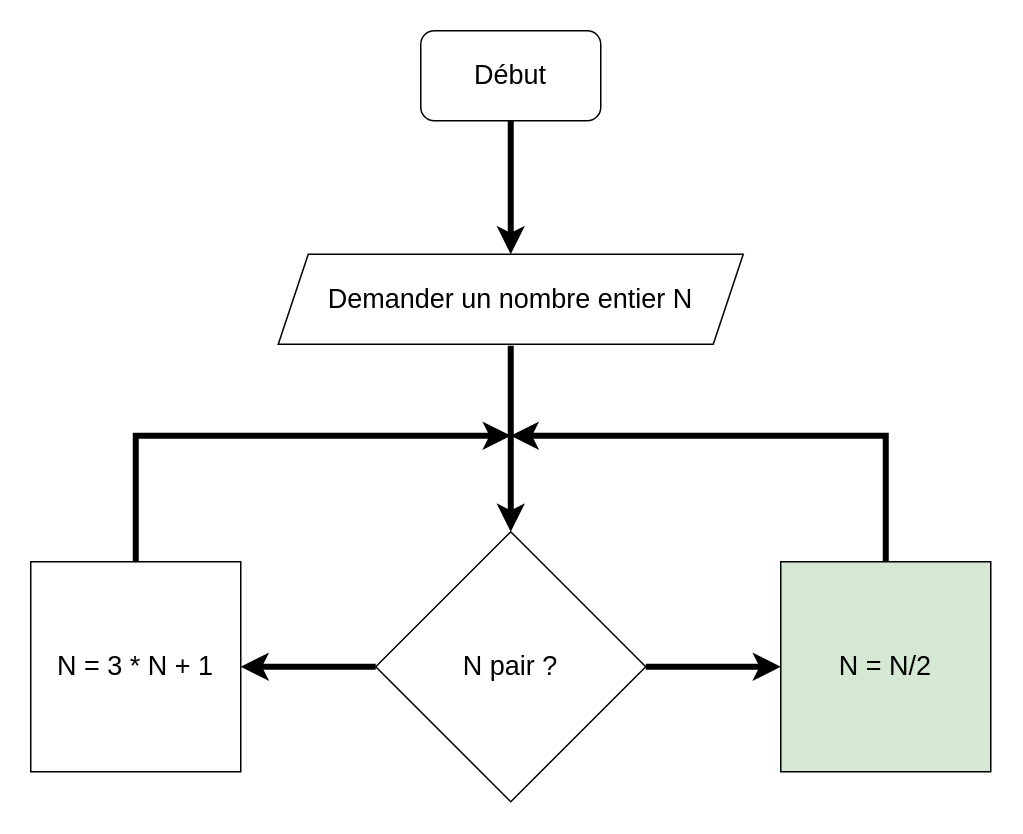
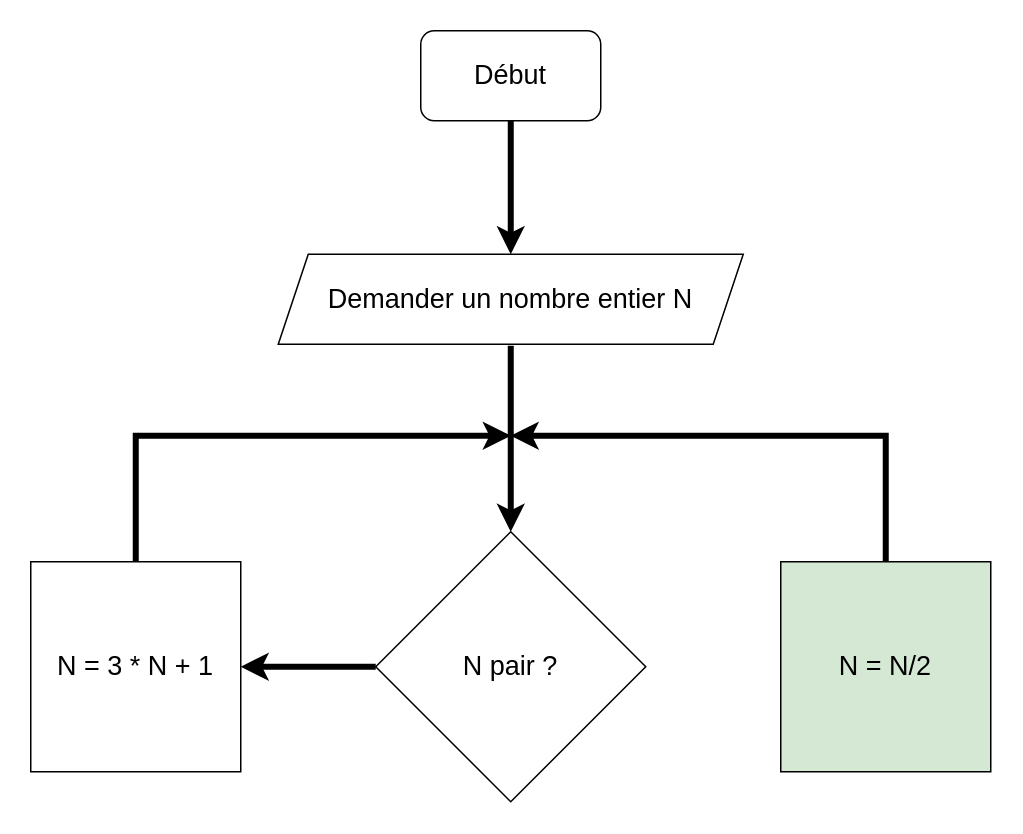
(704, 667) -> none
